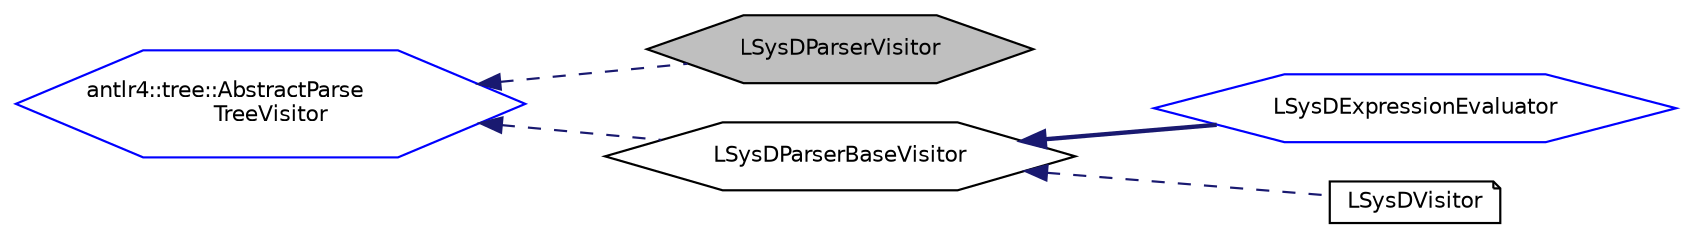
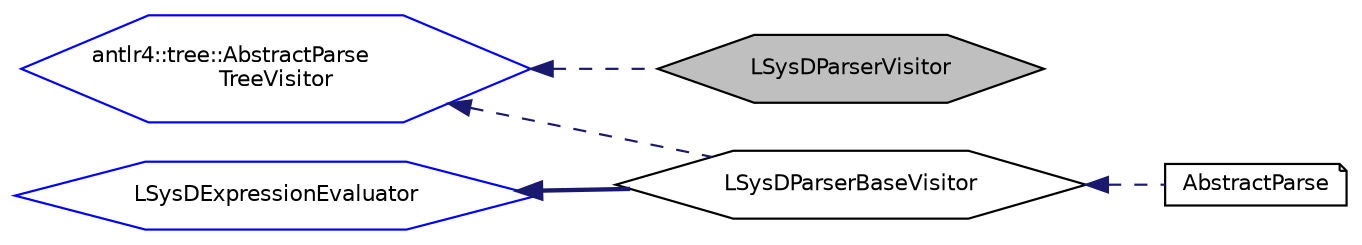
(1131, 132) -> (586, 190)
(1415, 202) -> (1256, 185)
